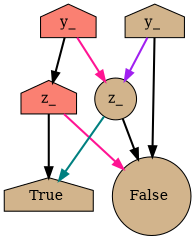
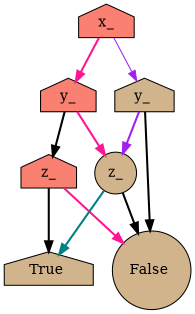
none -> (106, 23)
